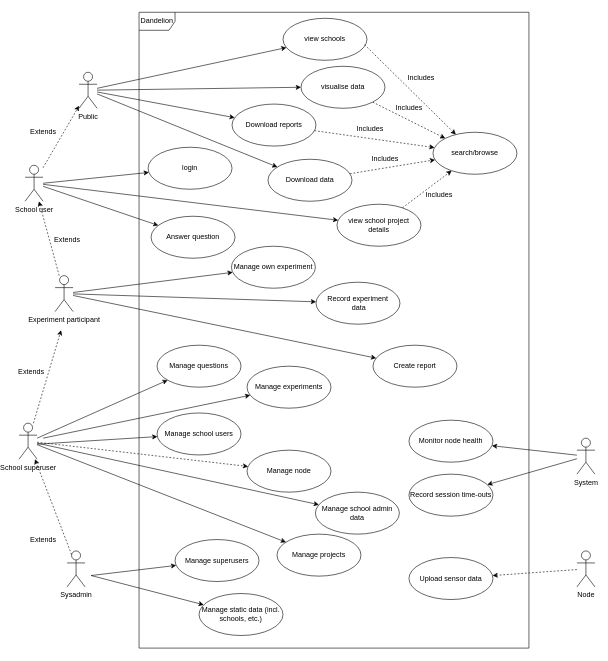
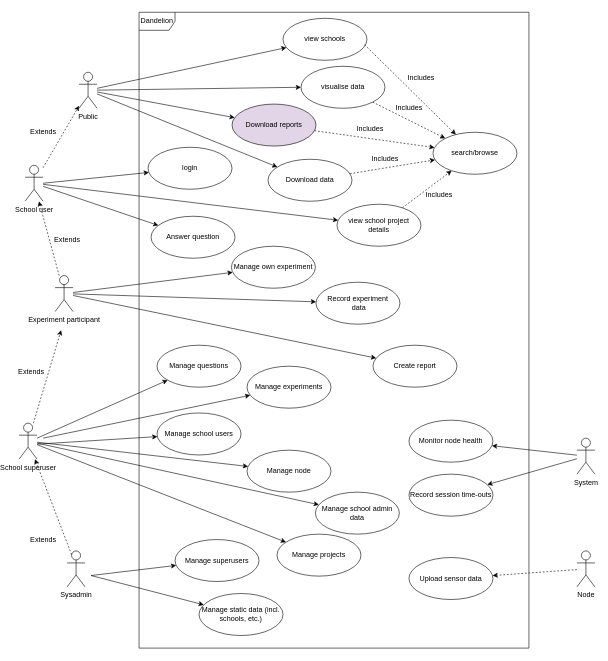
(274, 125) -> (274, 125)
(147, 455) -> (147, 455)
